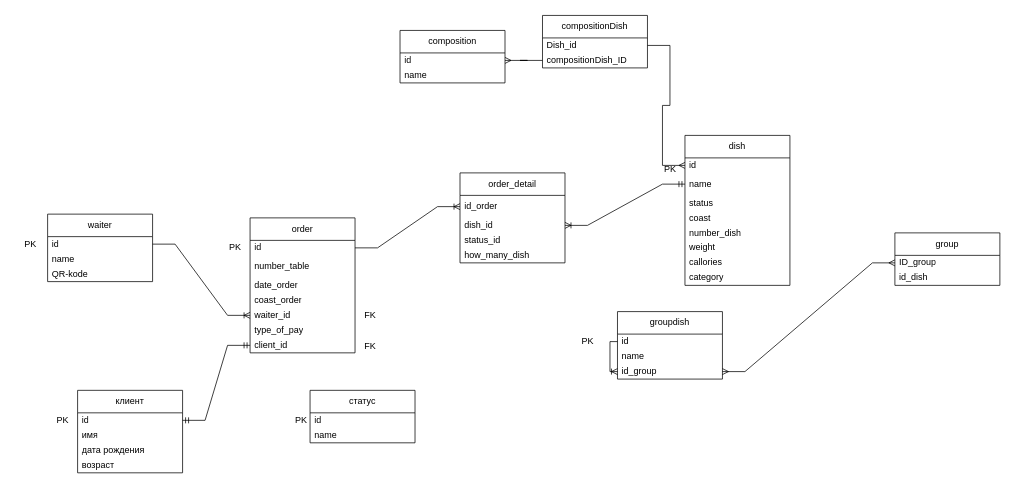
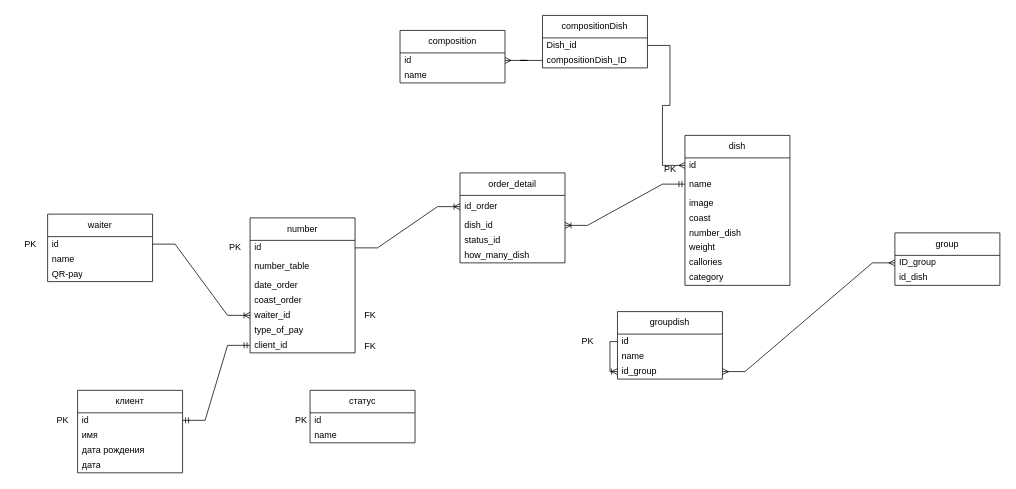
(705, 203) -> (701, 203)
(303, 229) -> (303, 229)
(70, 274) -> (67, 274)
(100, 465) -> (92, 465)
